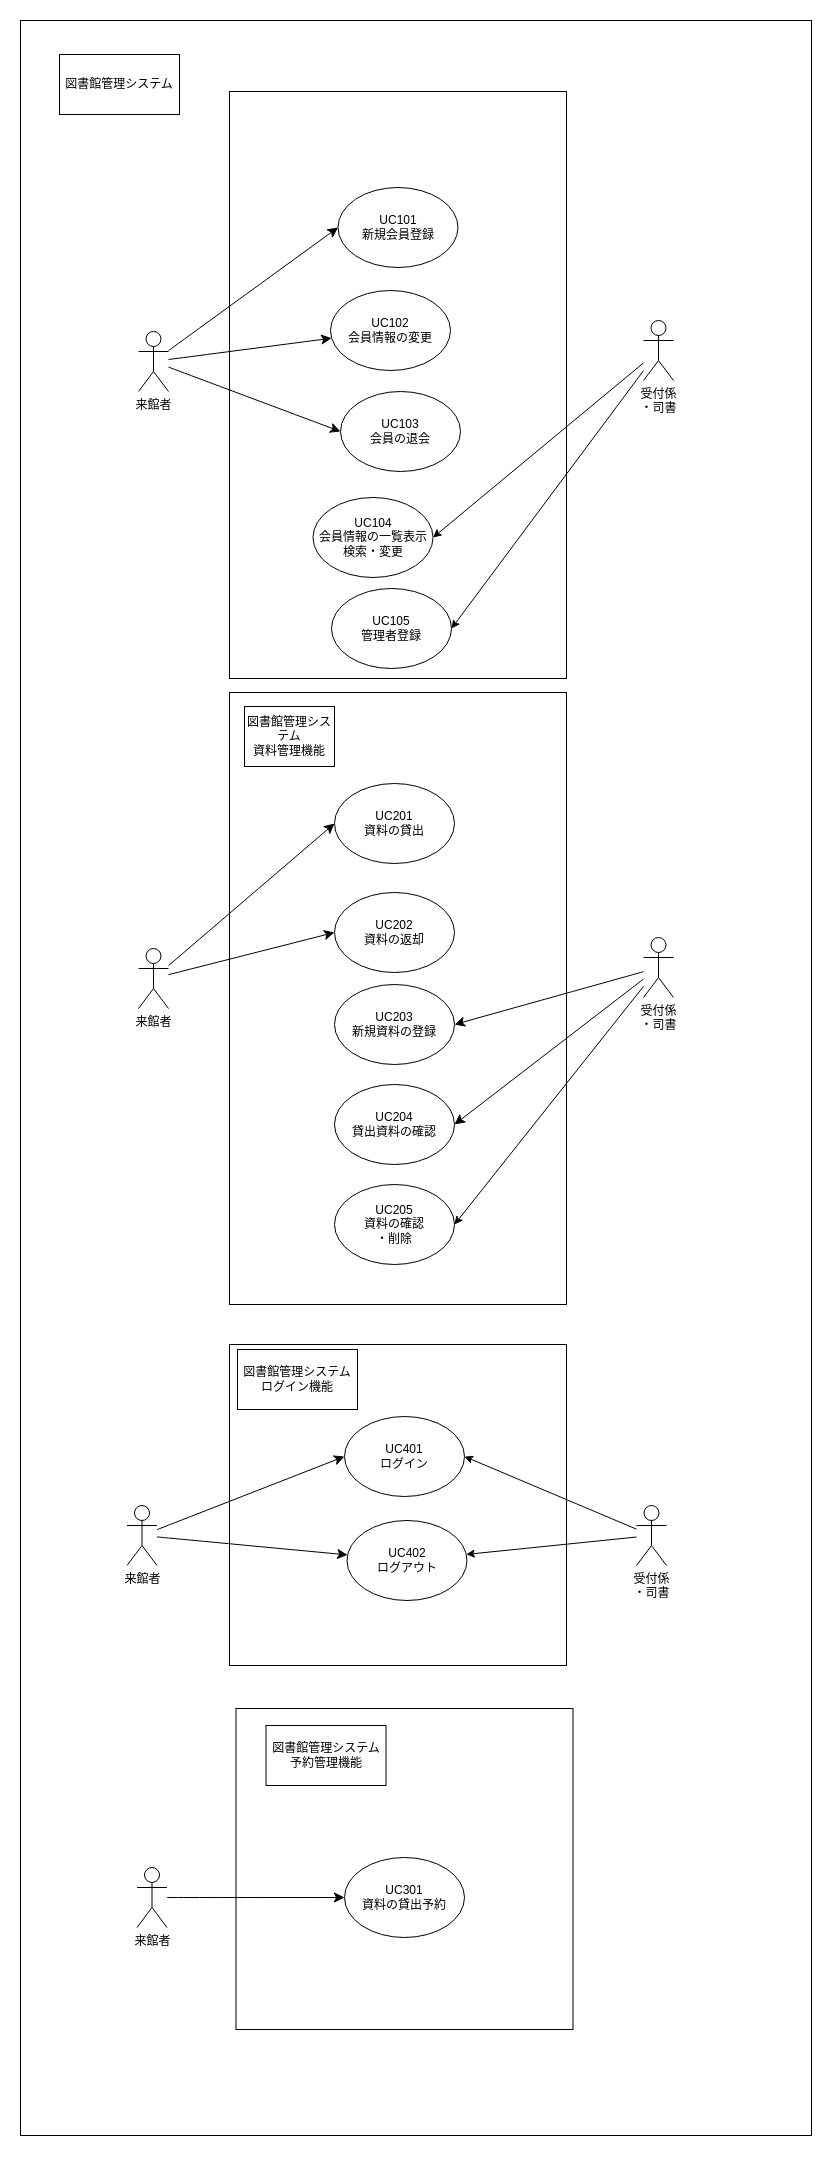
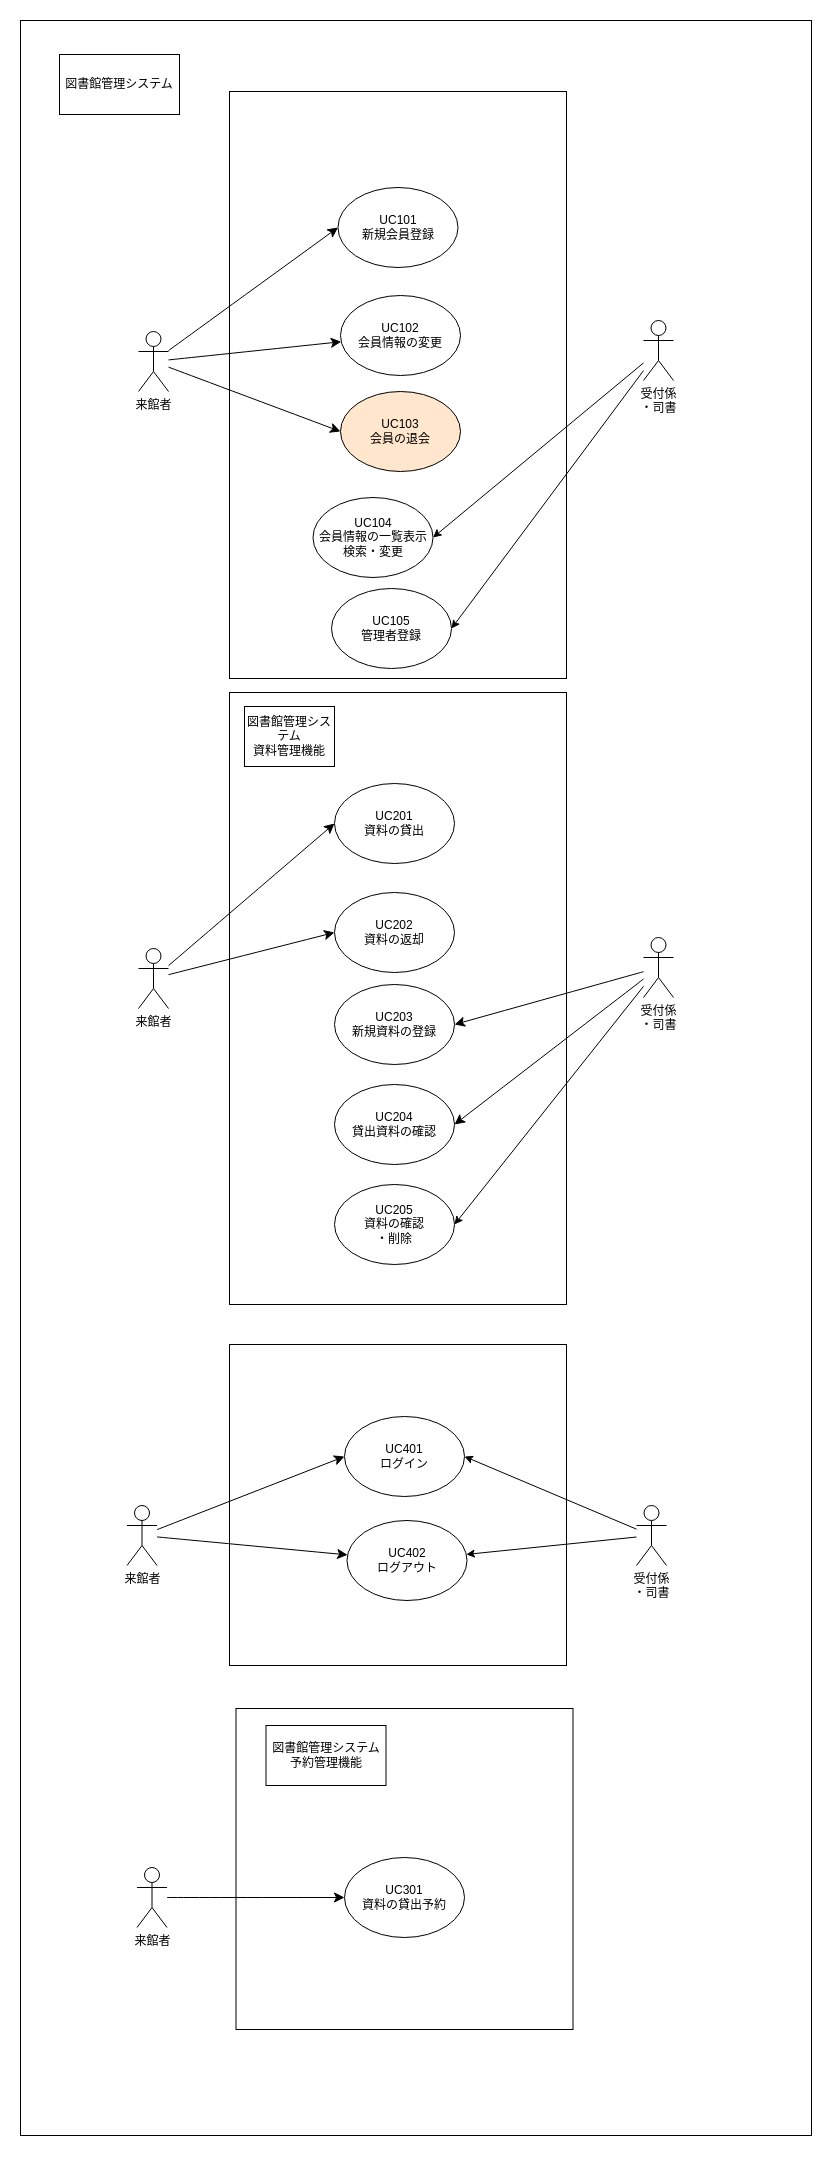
(391, 331) -> (401, 336)
(401, 432) -> (401, 432)
(298, 1380) -> none
